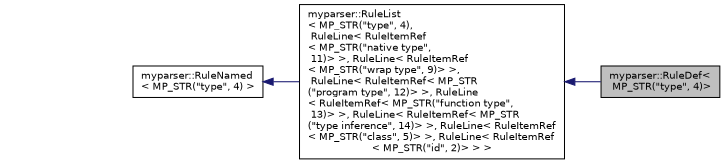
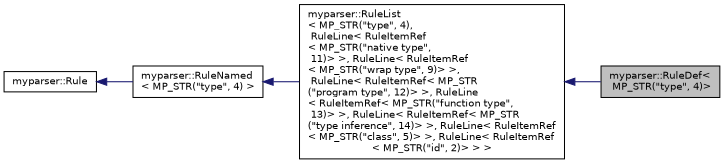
none -> (50, 82)
